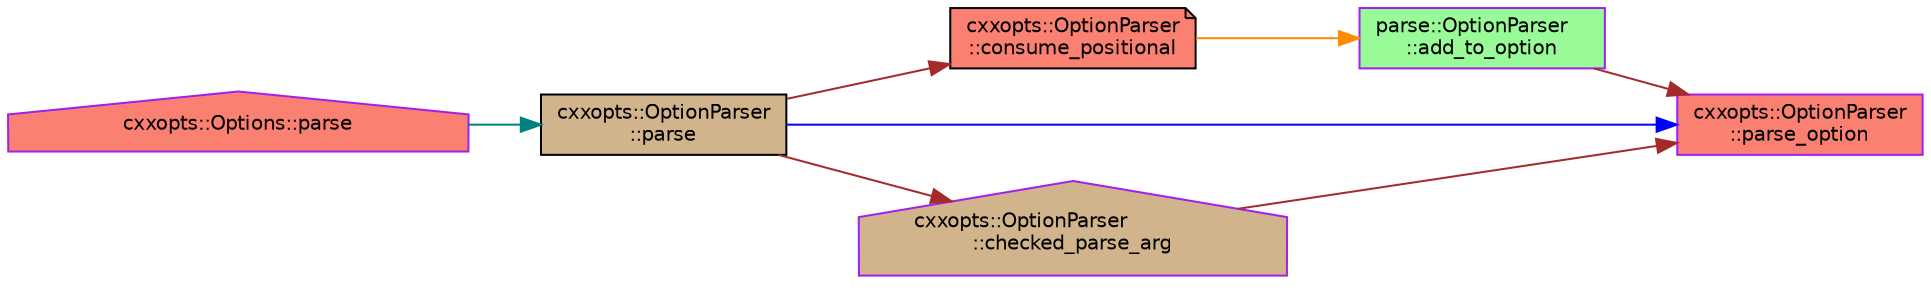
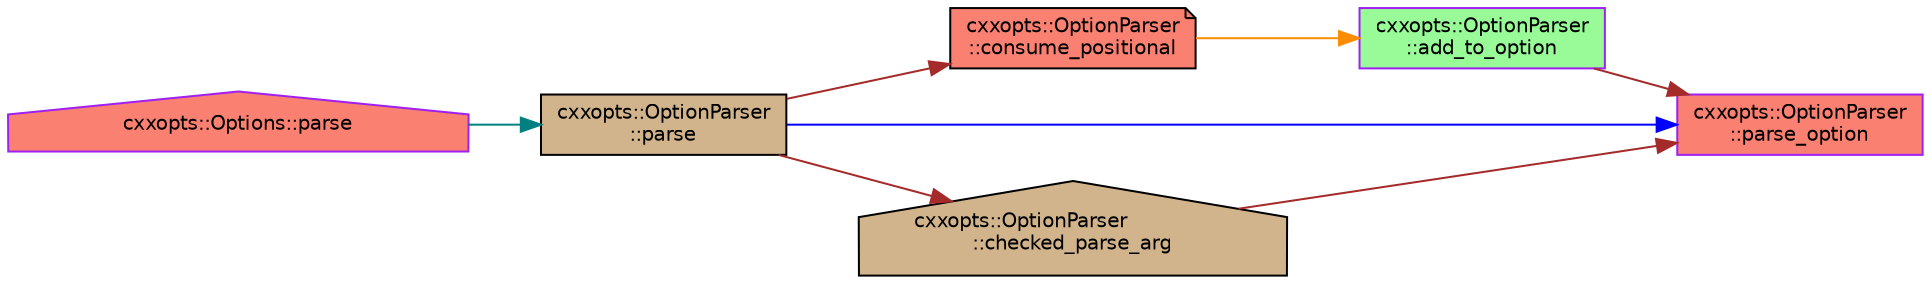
(1482, 38) -> (1482, 38)
(1073, 233) -> (1073, 233)
